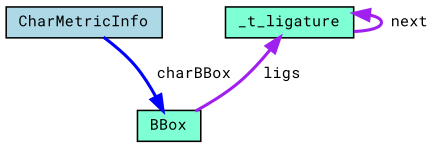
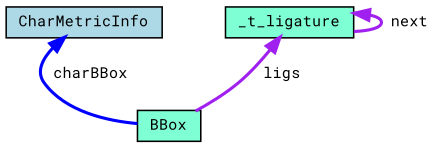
(133, 64) -> (69, 104)
